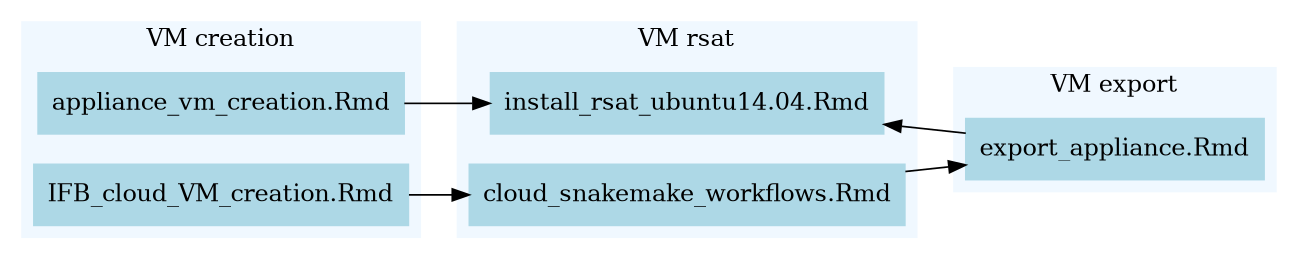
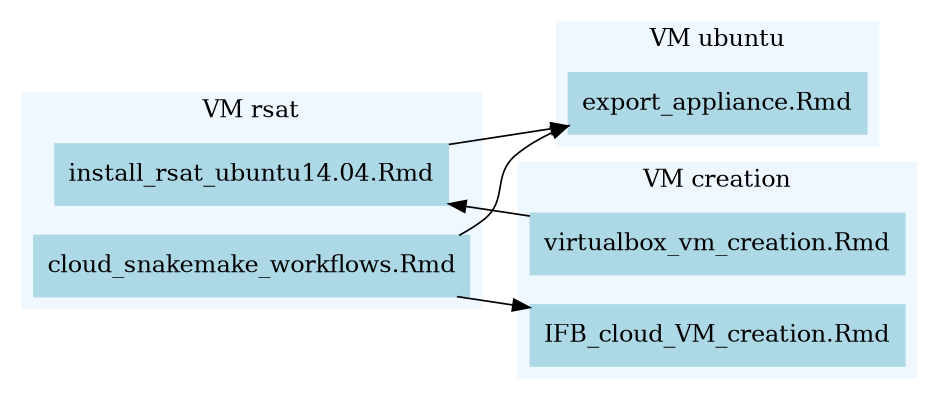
(1115, 86) -> (718, 40)
(221, 103) -> (718, 244)
(934, 130) -> (500, 137)
(433, 195) -> (493, 302)
